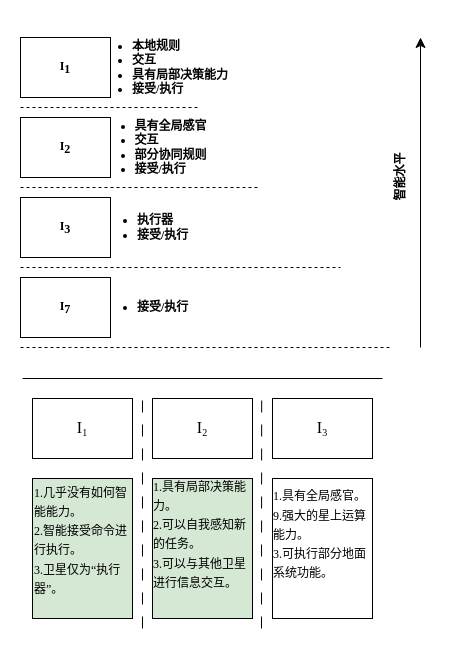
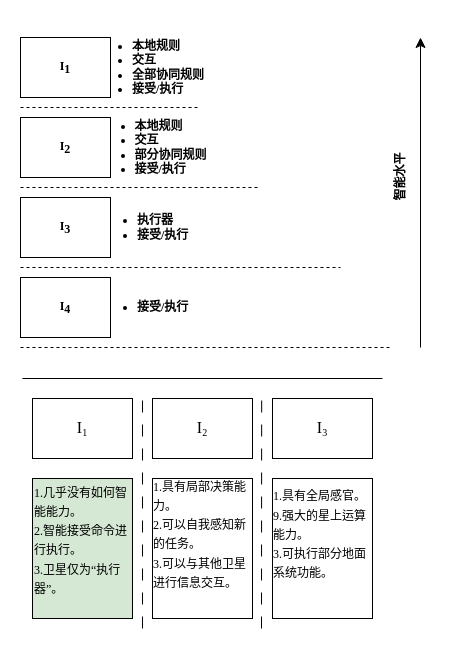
(141, 68) -> (129, 68)
(151, 148) -> (151, 148)
(66, 308) -> (66, 308)
(203, 549) -> (203, 549)
